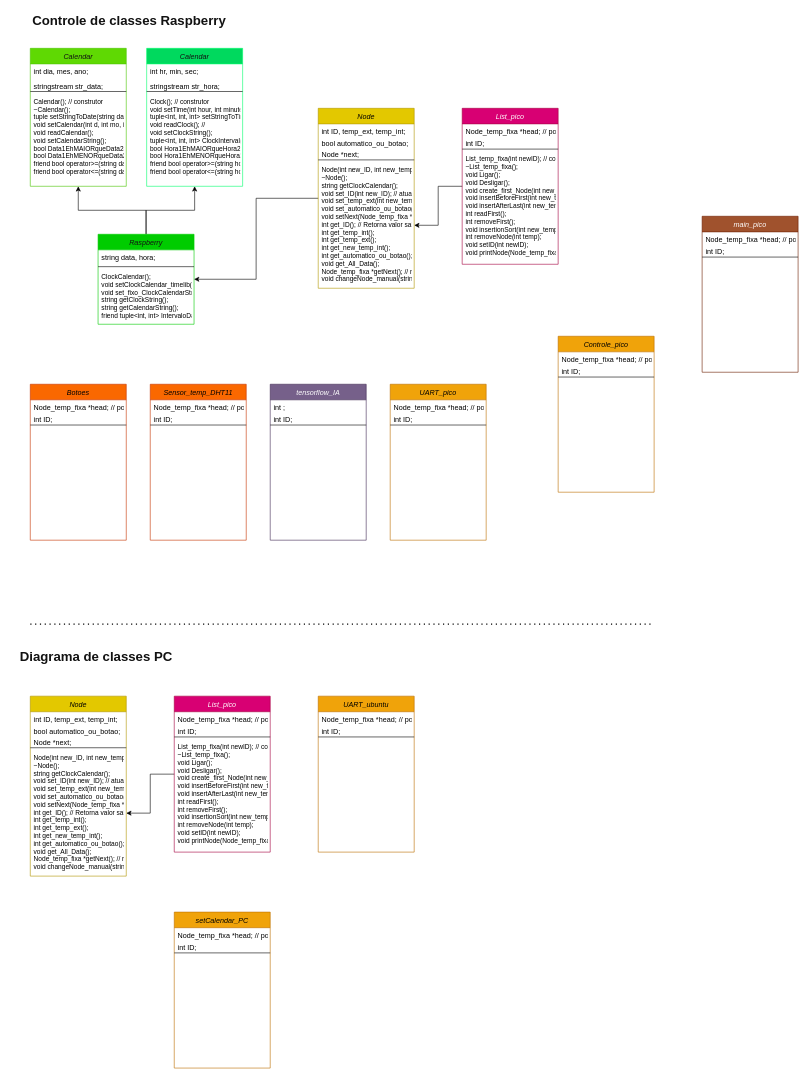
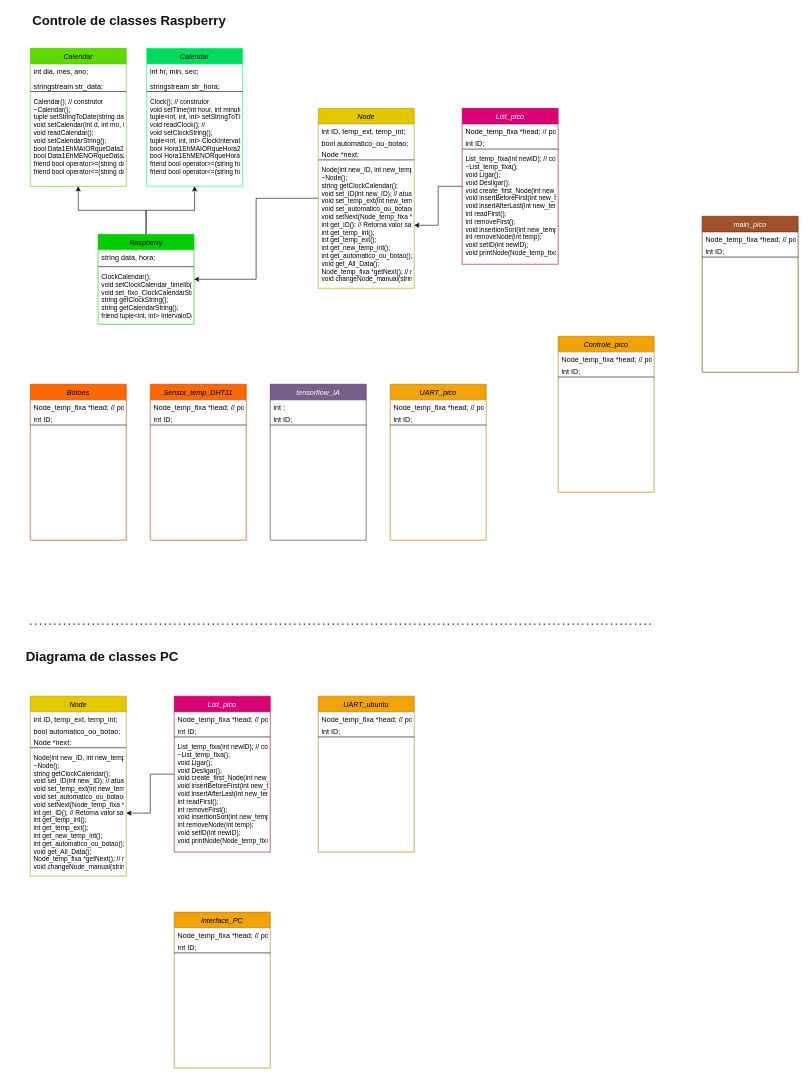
(96, 657) -> (102, 657)
(222, 920) -> (222, 920)
